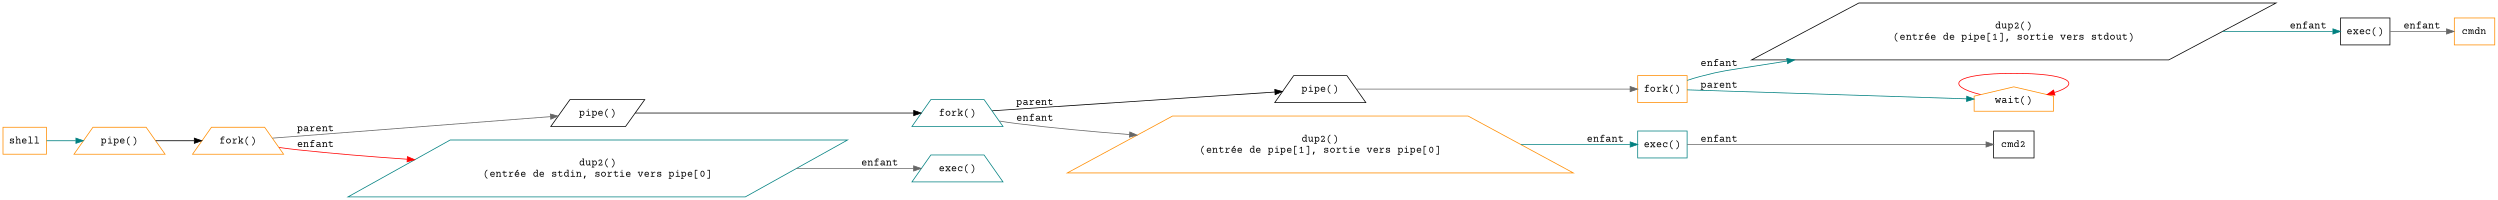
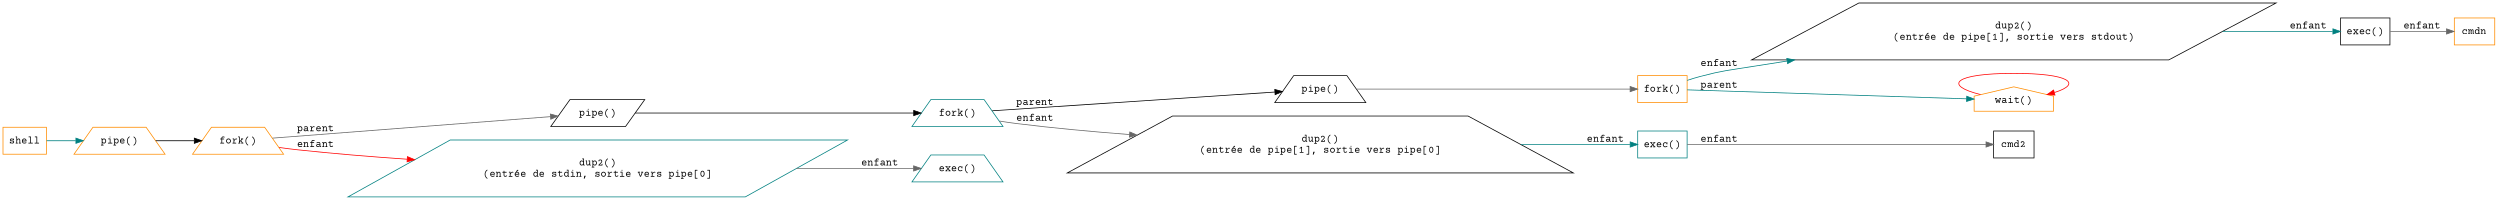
(1320, 144) -> (1320, 144)
